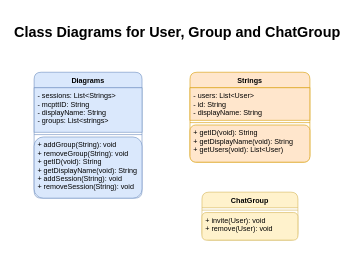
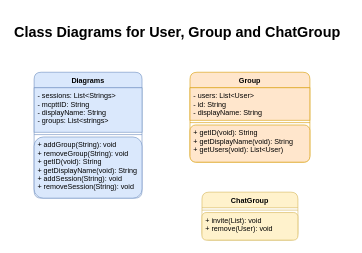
(250, 80) -> (250, 80)
(240, 221) -> (239, 221)
